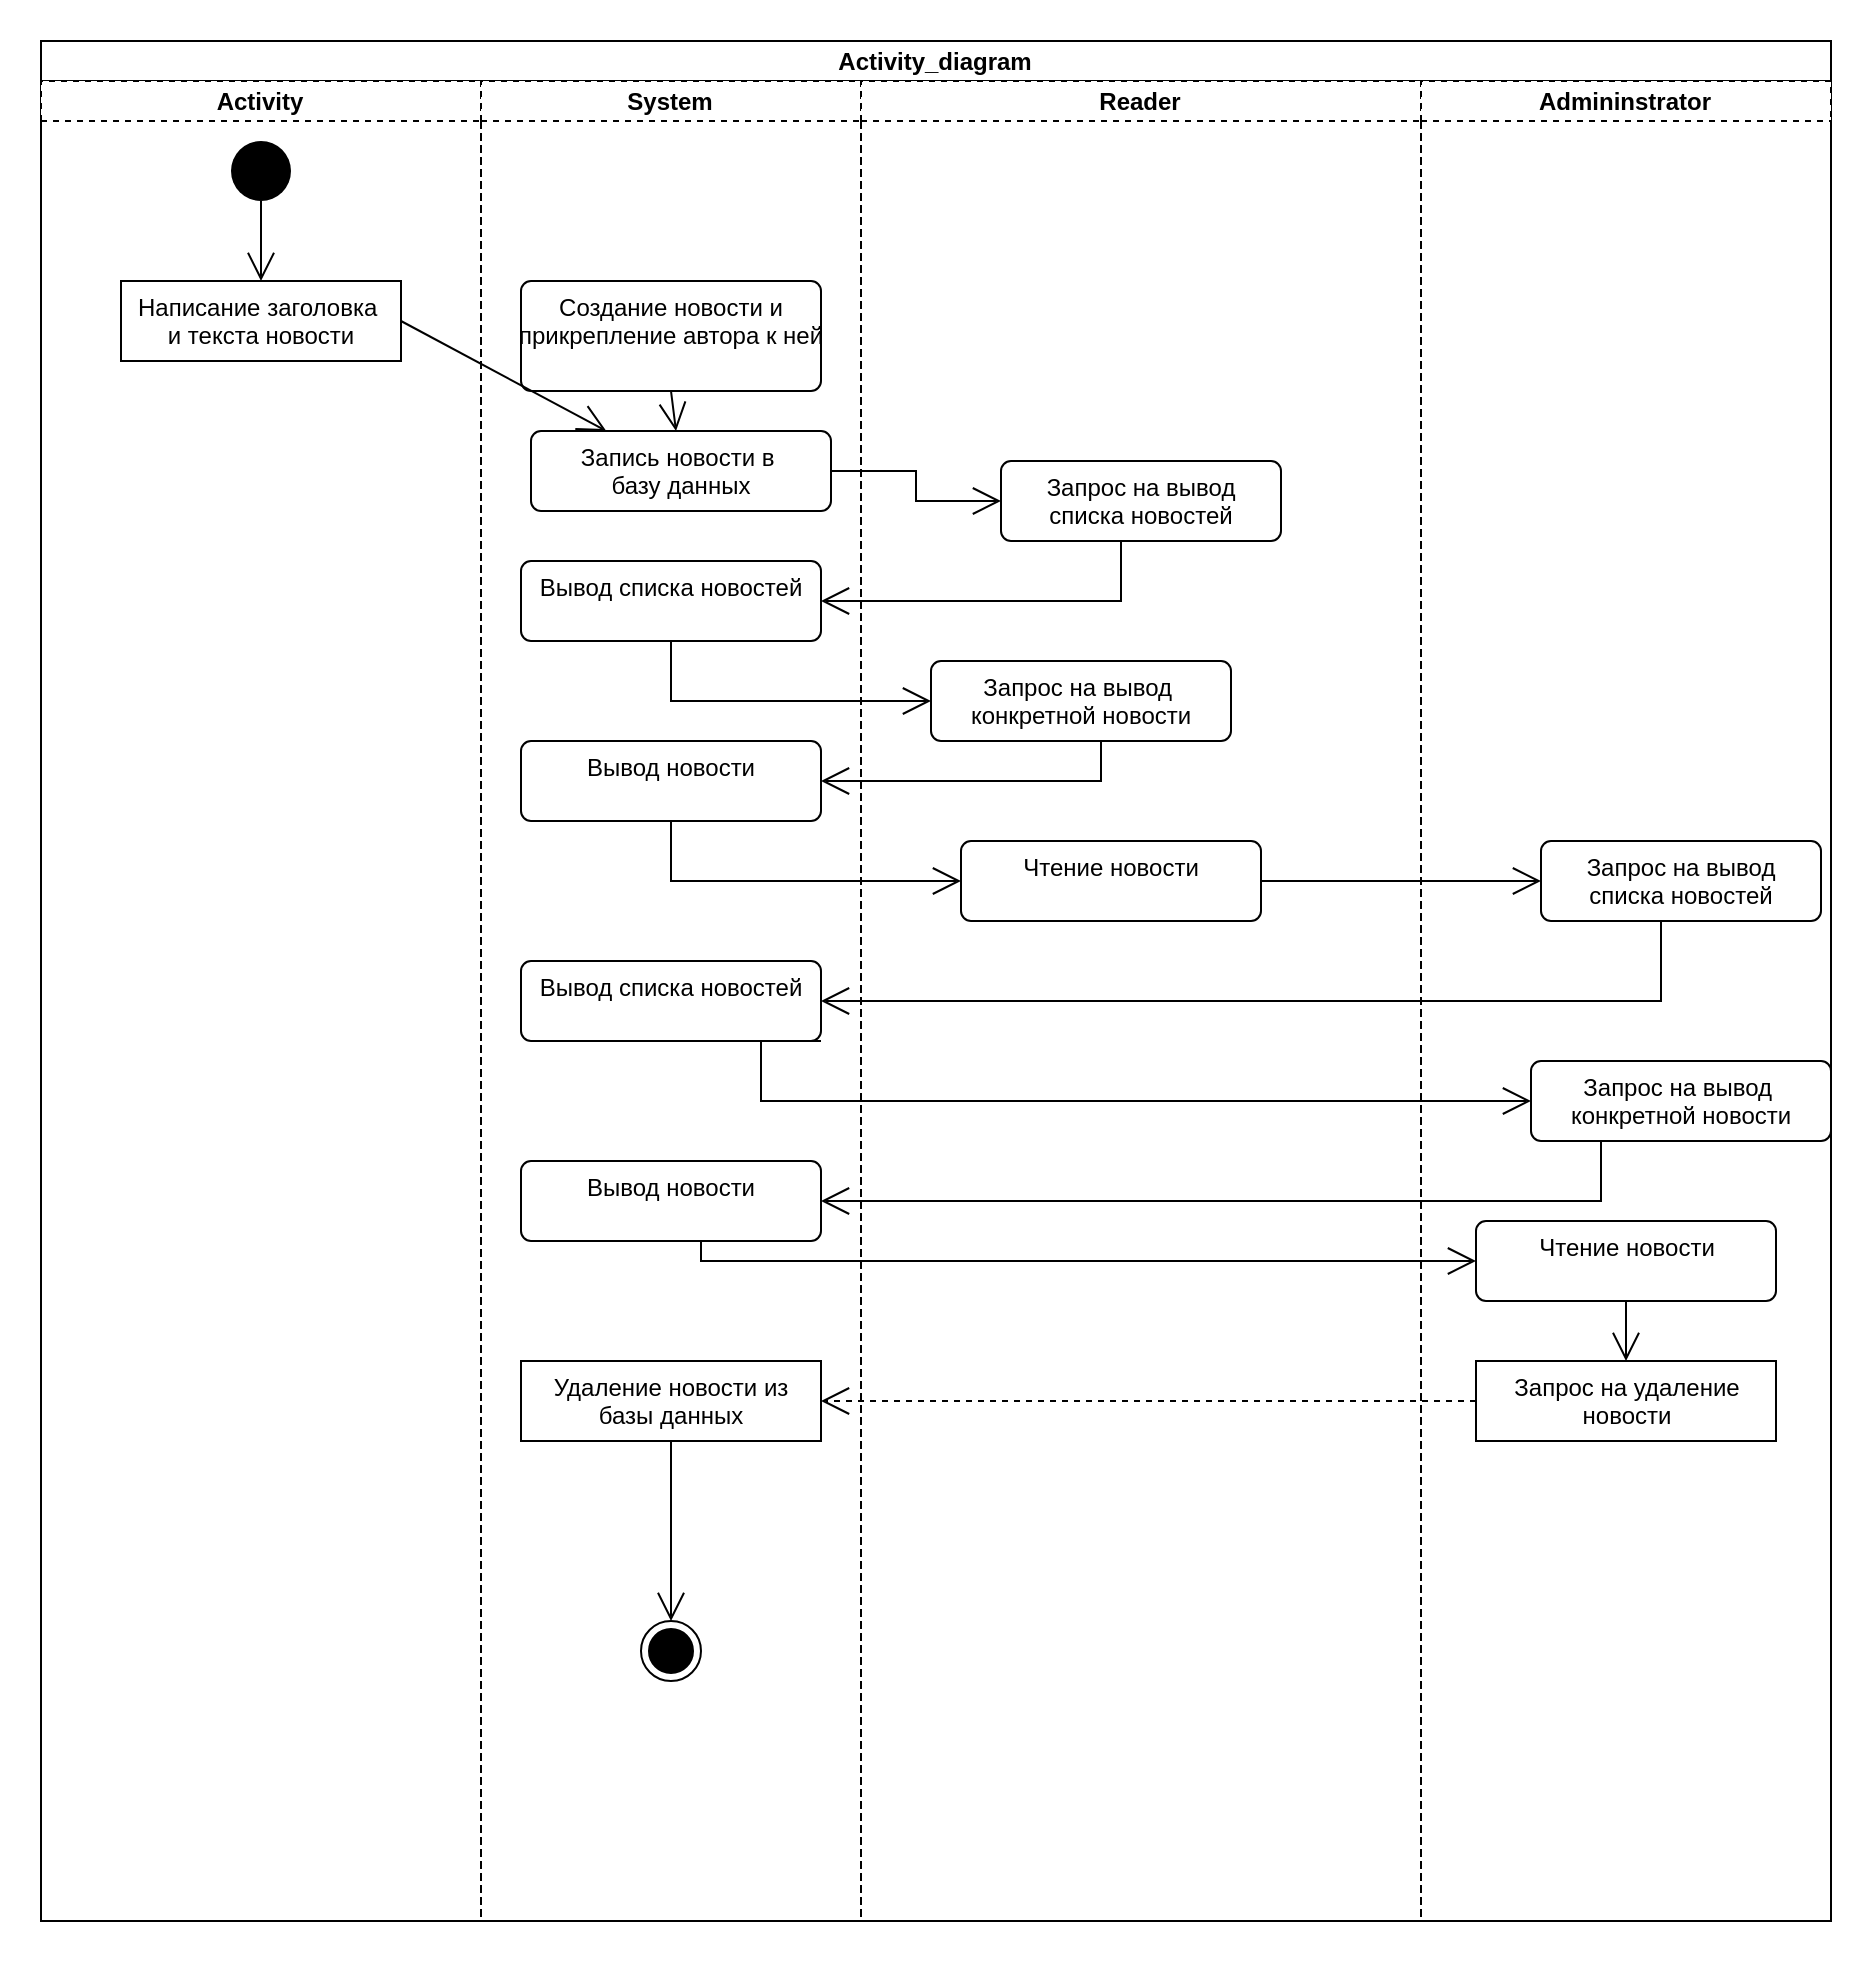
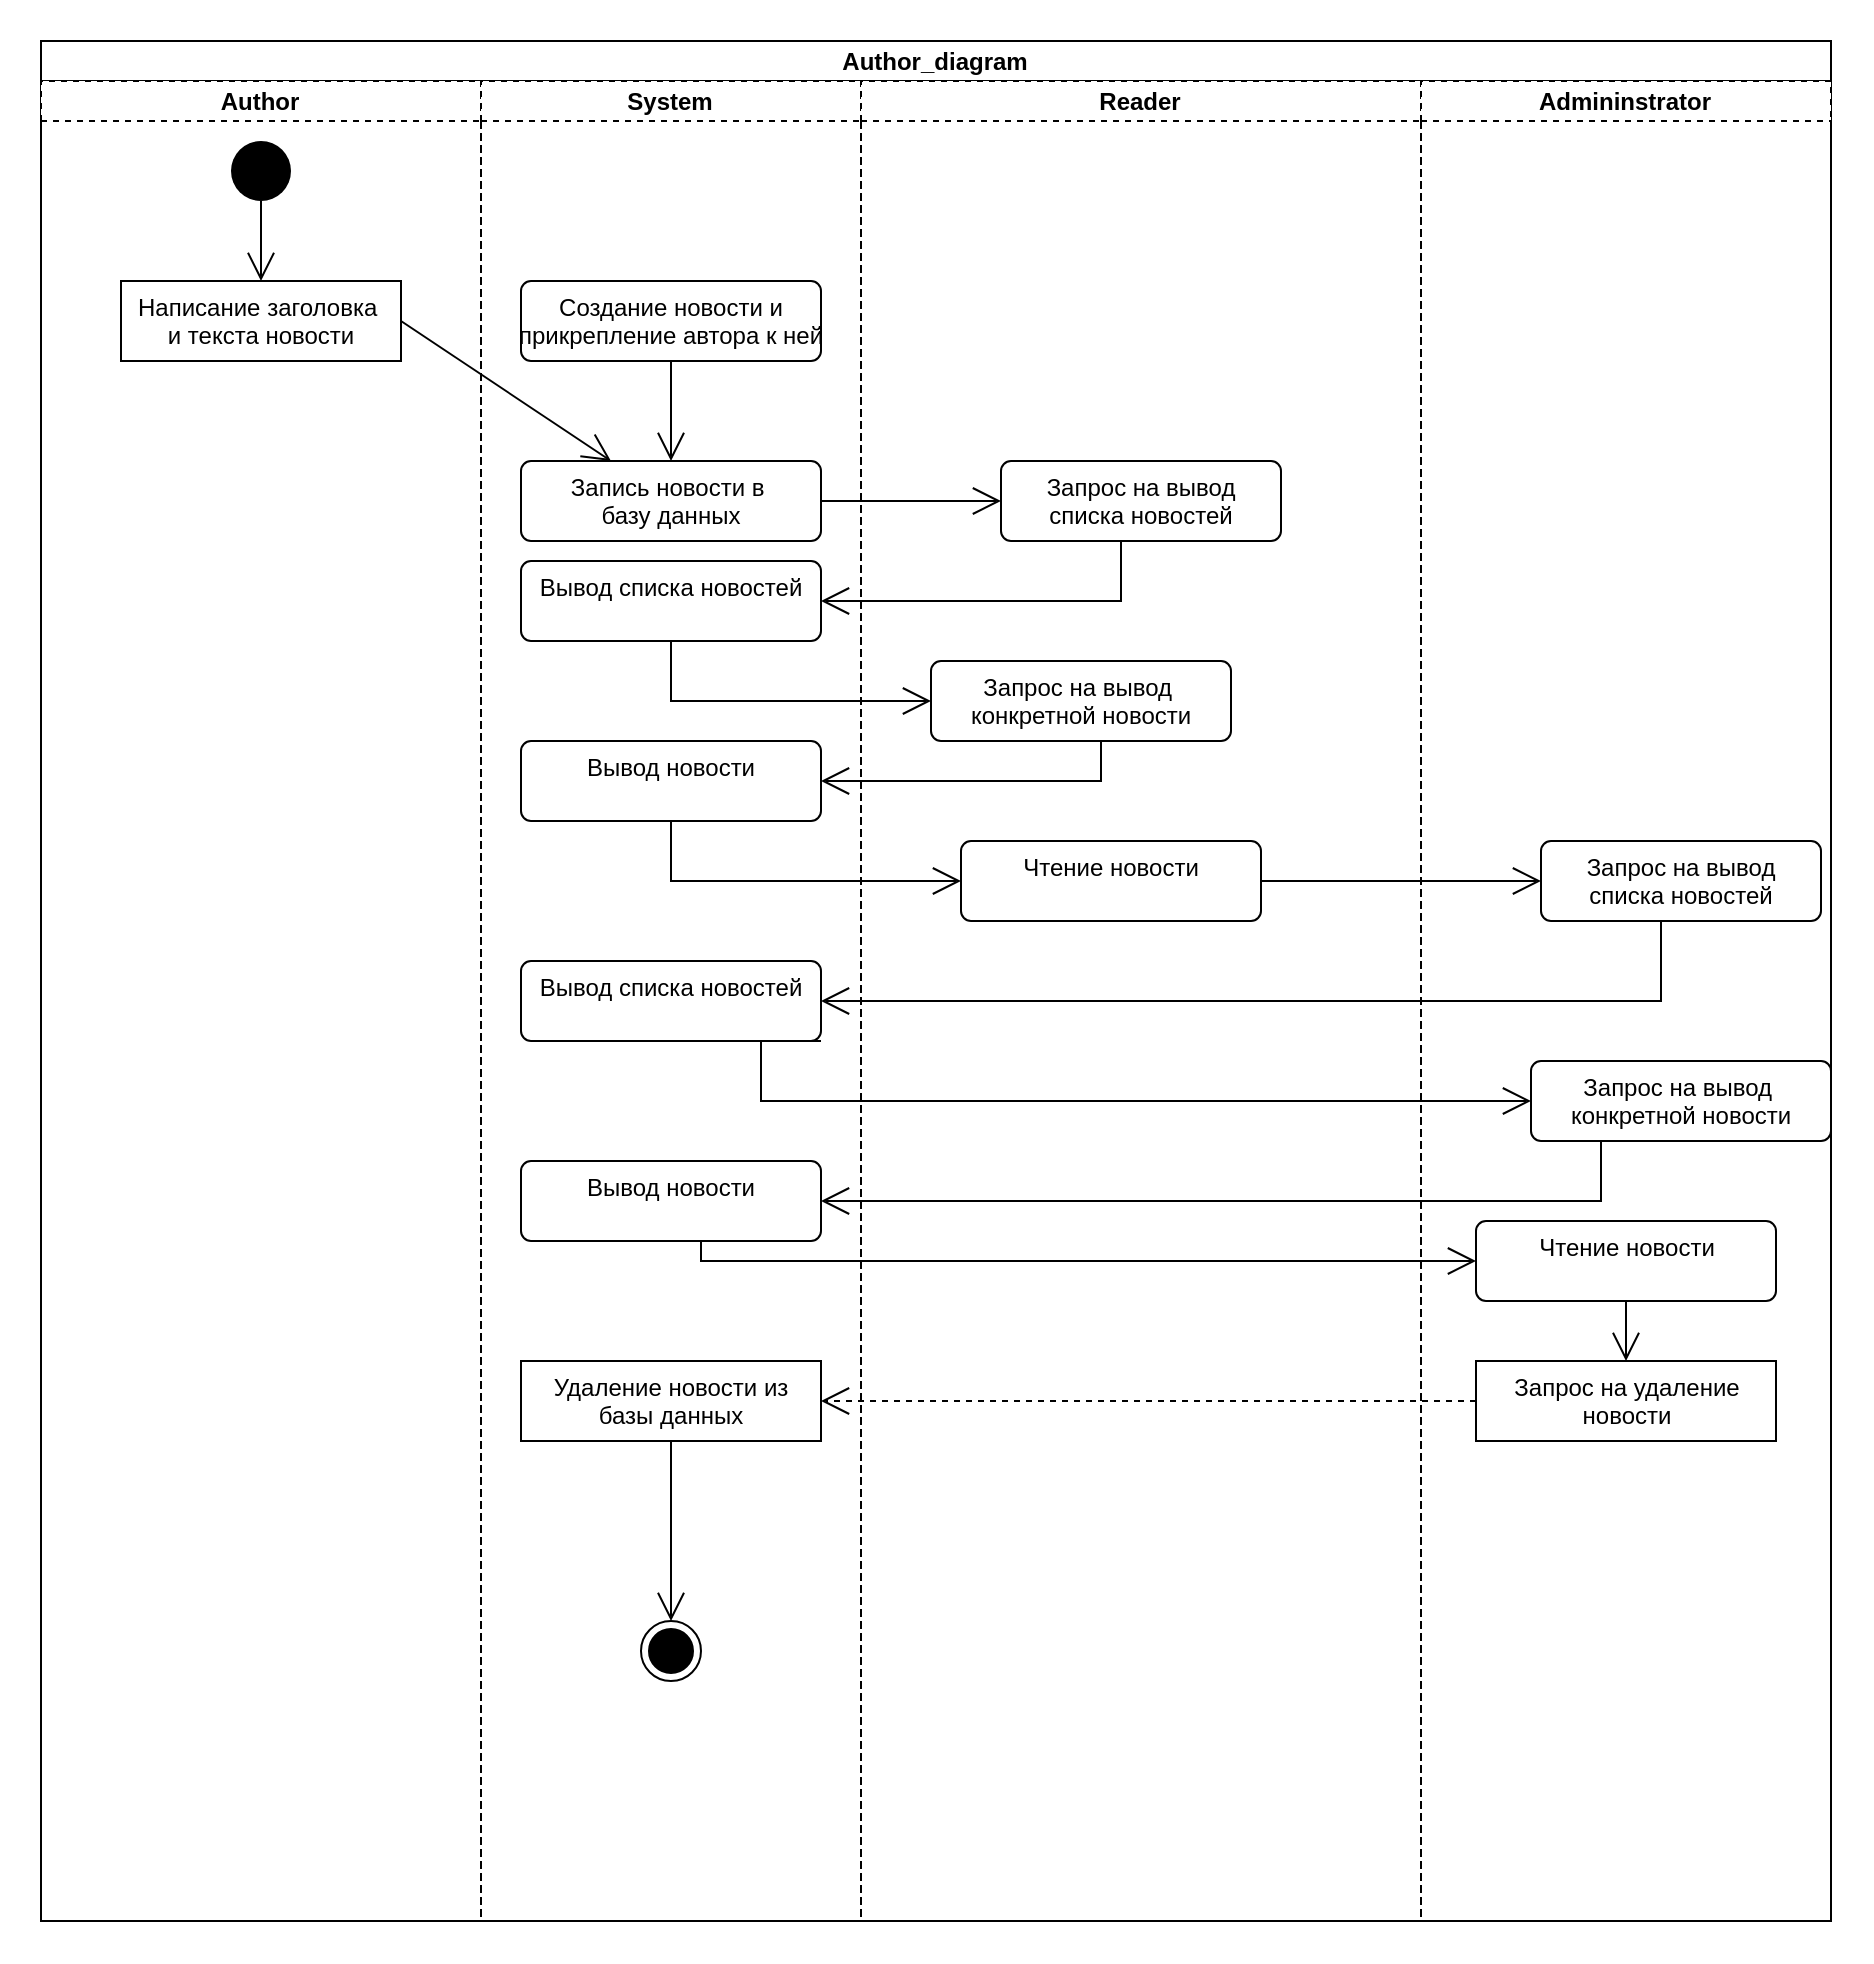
(935, 62) -> (935, 62)
(260, 102) -> (260, 102)
(671, 336) -> (671, 321)
(681, 471) -> (671, 501)
